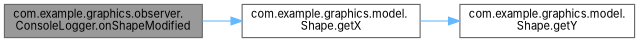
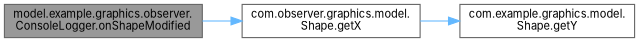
(103, 21) -> (103, 21)
(331, 21) -> (331, 21)
